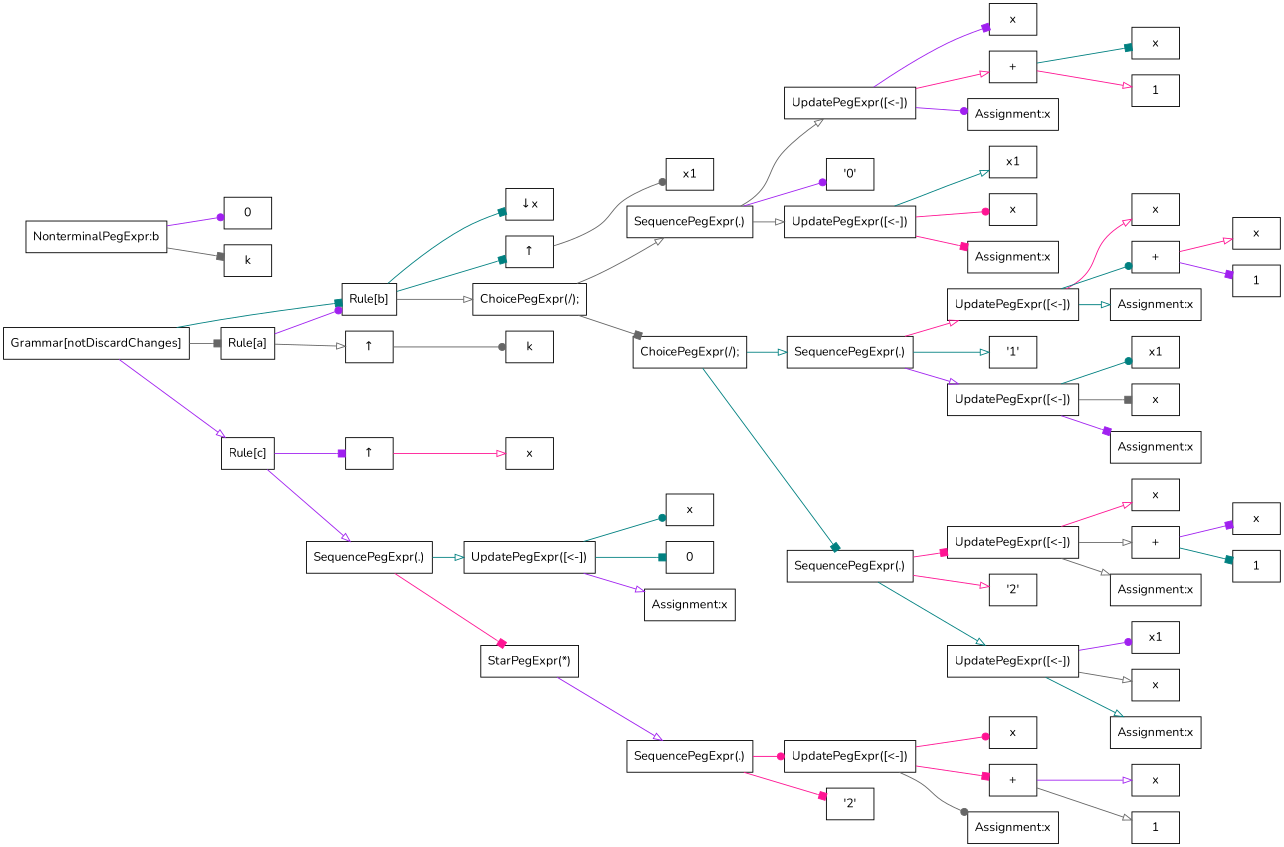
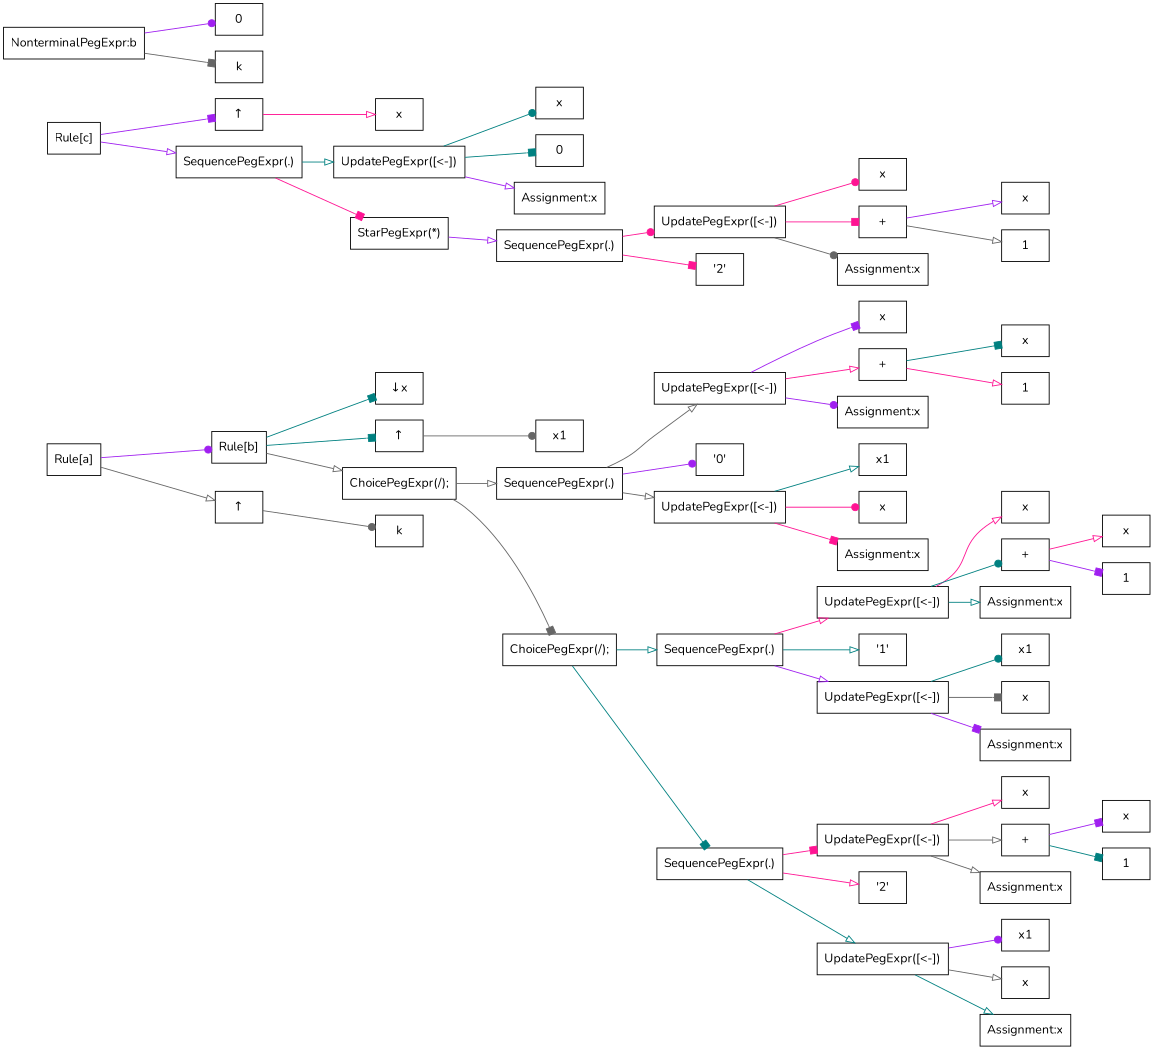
(96, 343) -> none
